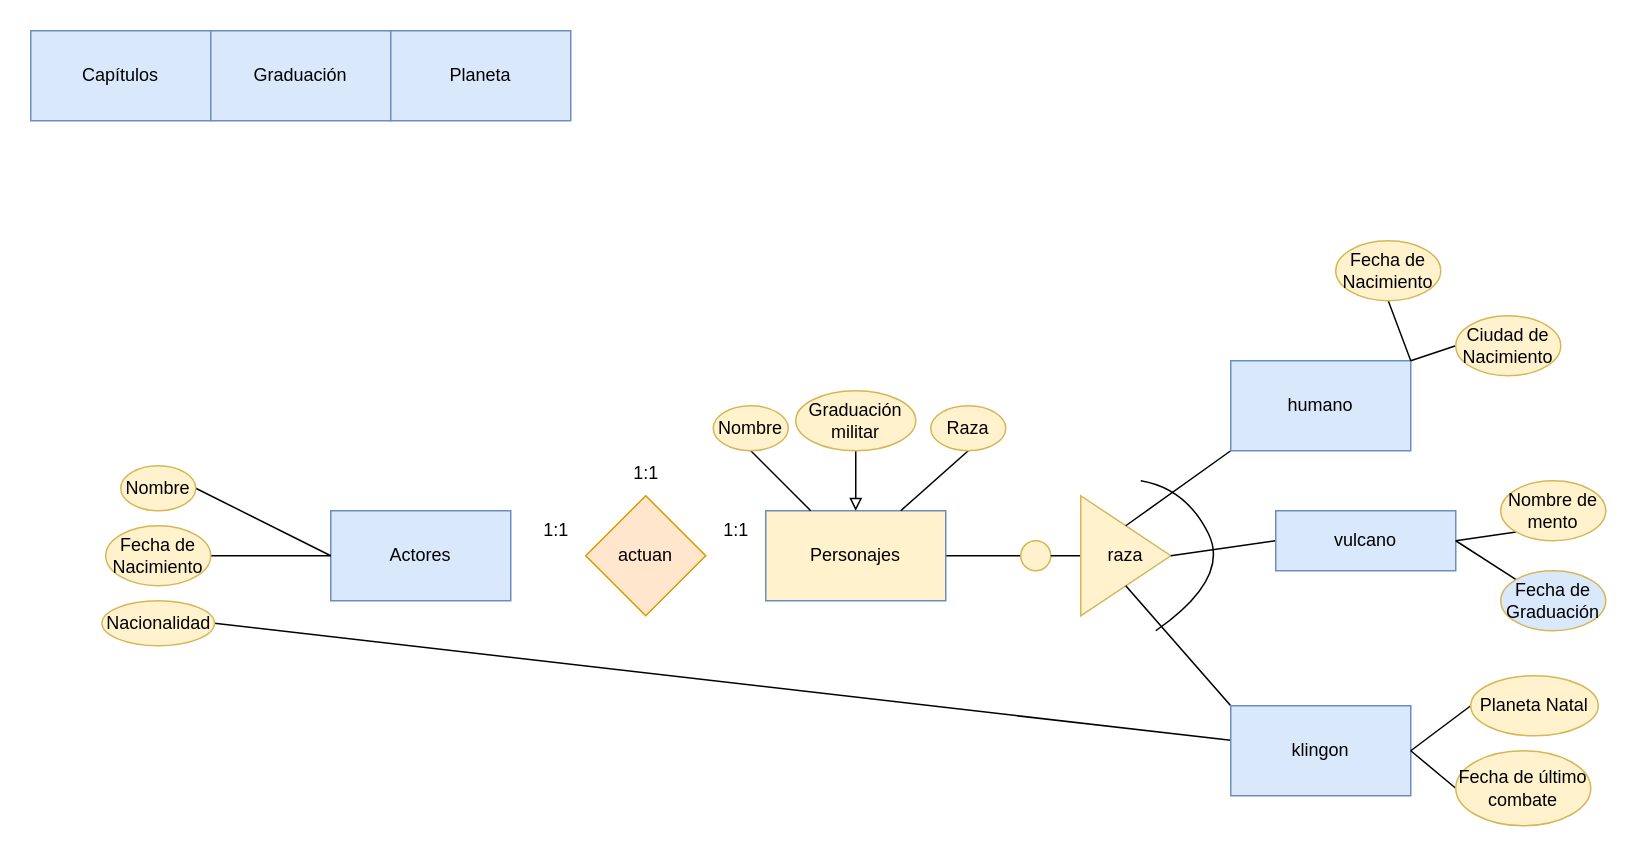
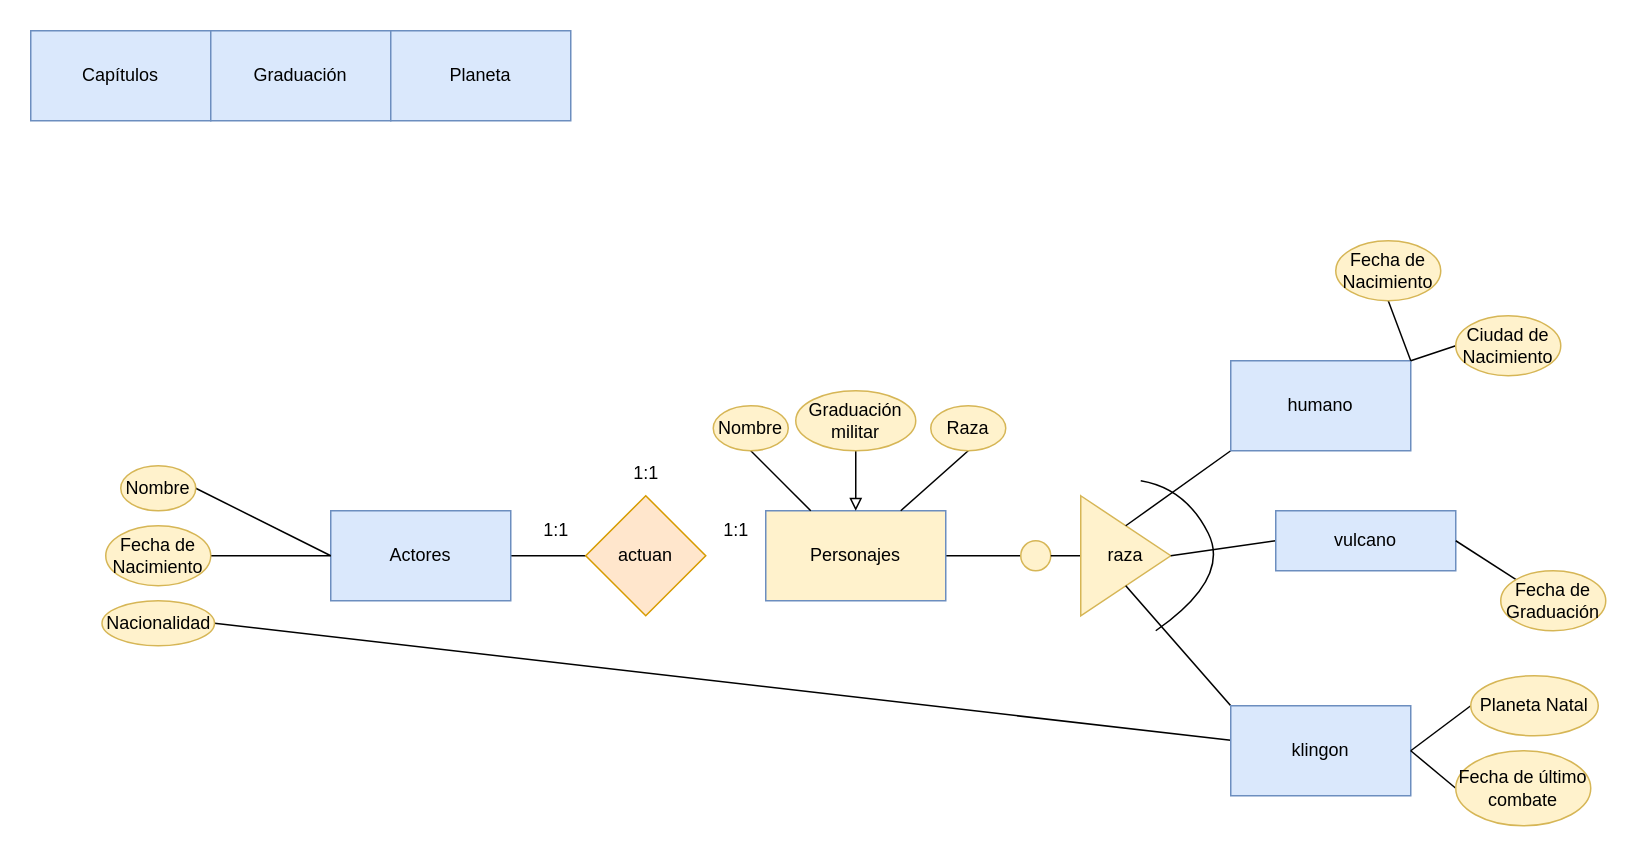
(1553, 511) -> none
(1488, 536) -> none
none -> (548, 556)
(1553, 601) -> (1553, 601)
